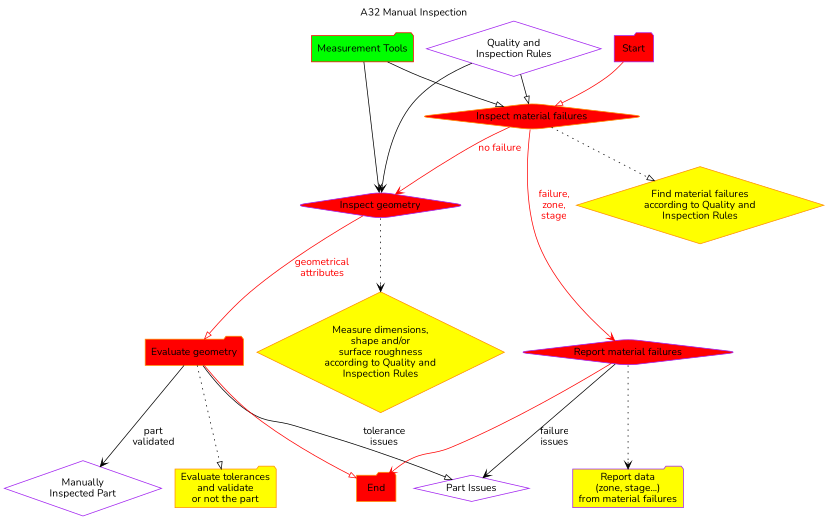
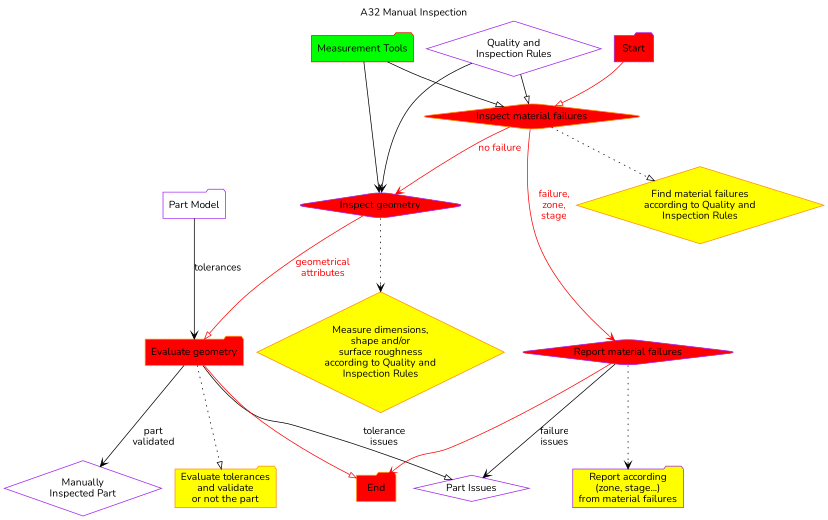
none -> (194, 205)
(628, 488) -> (628, 488)
